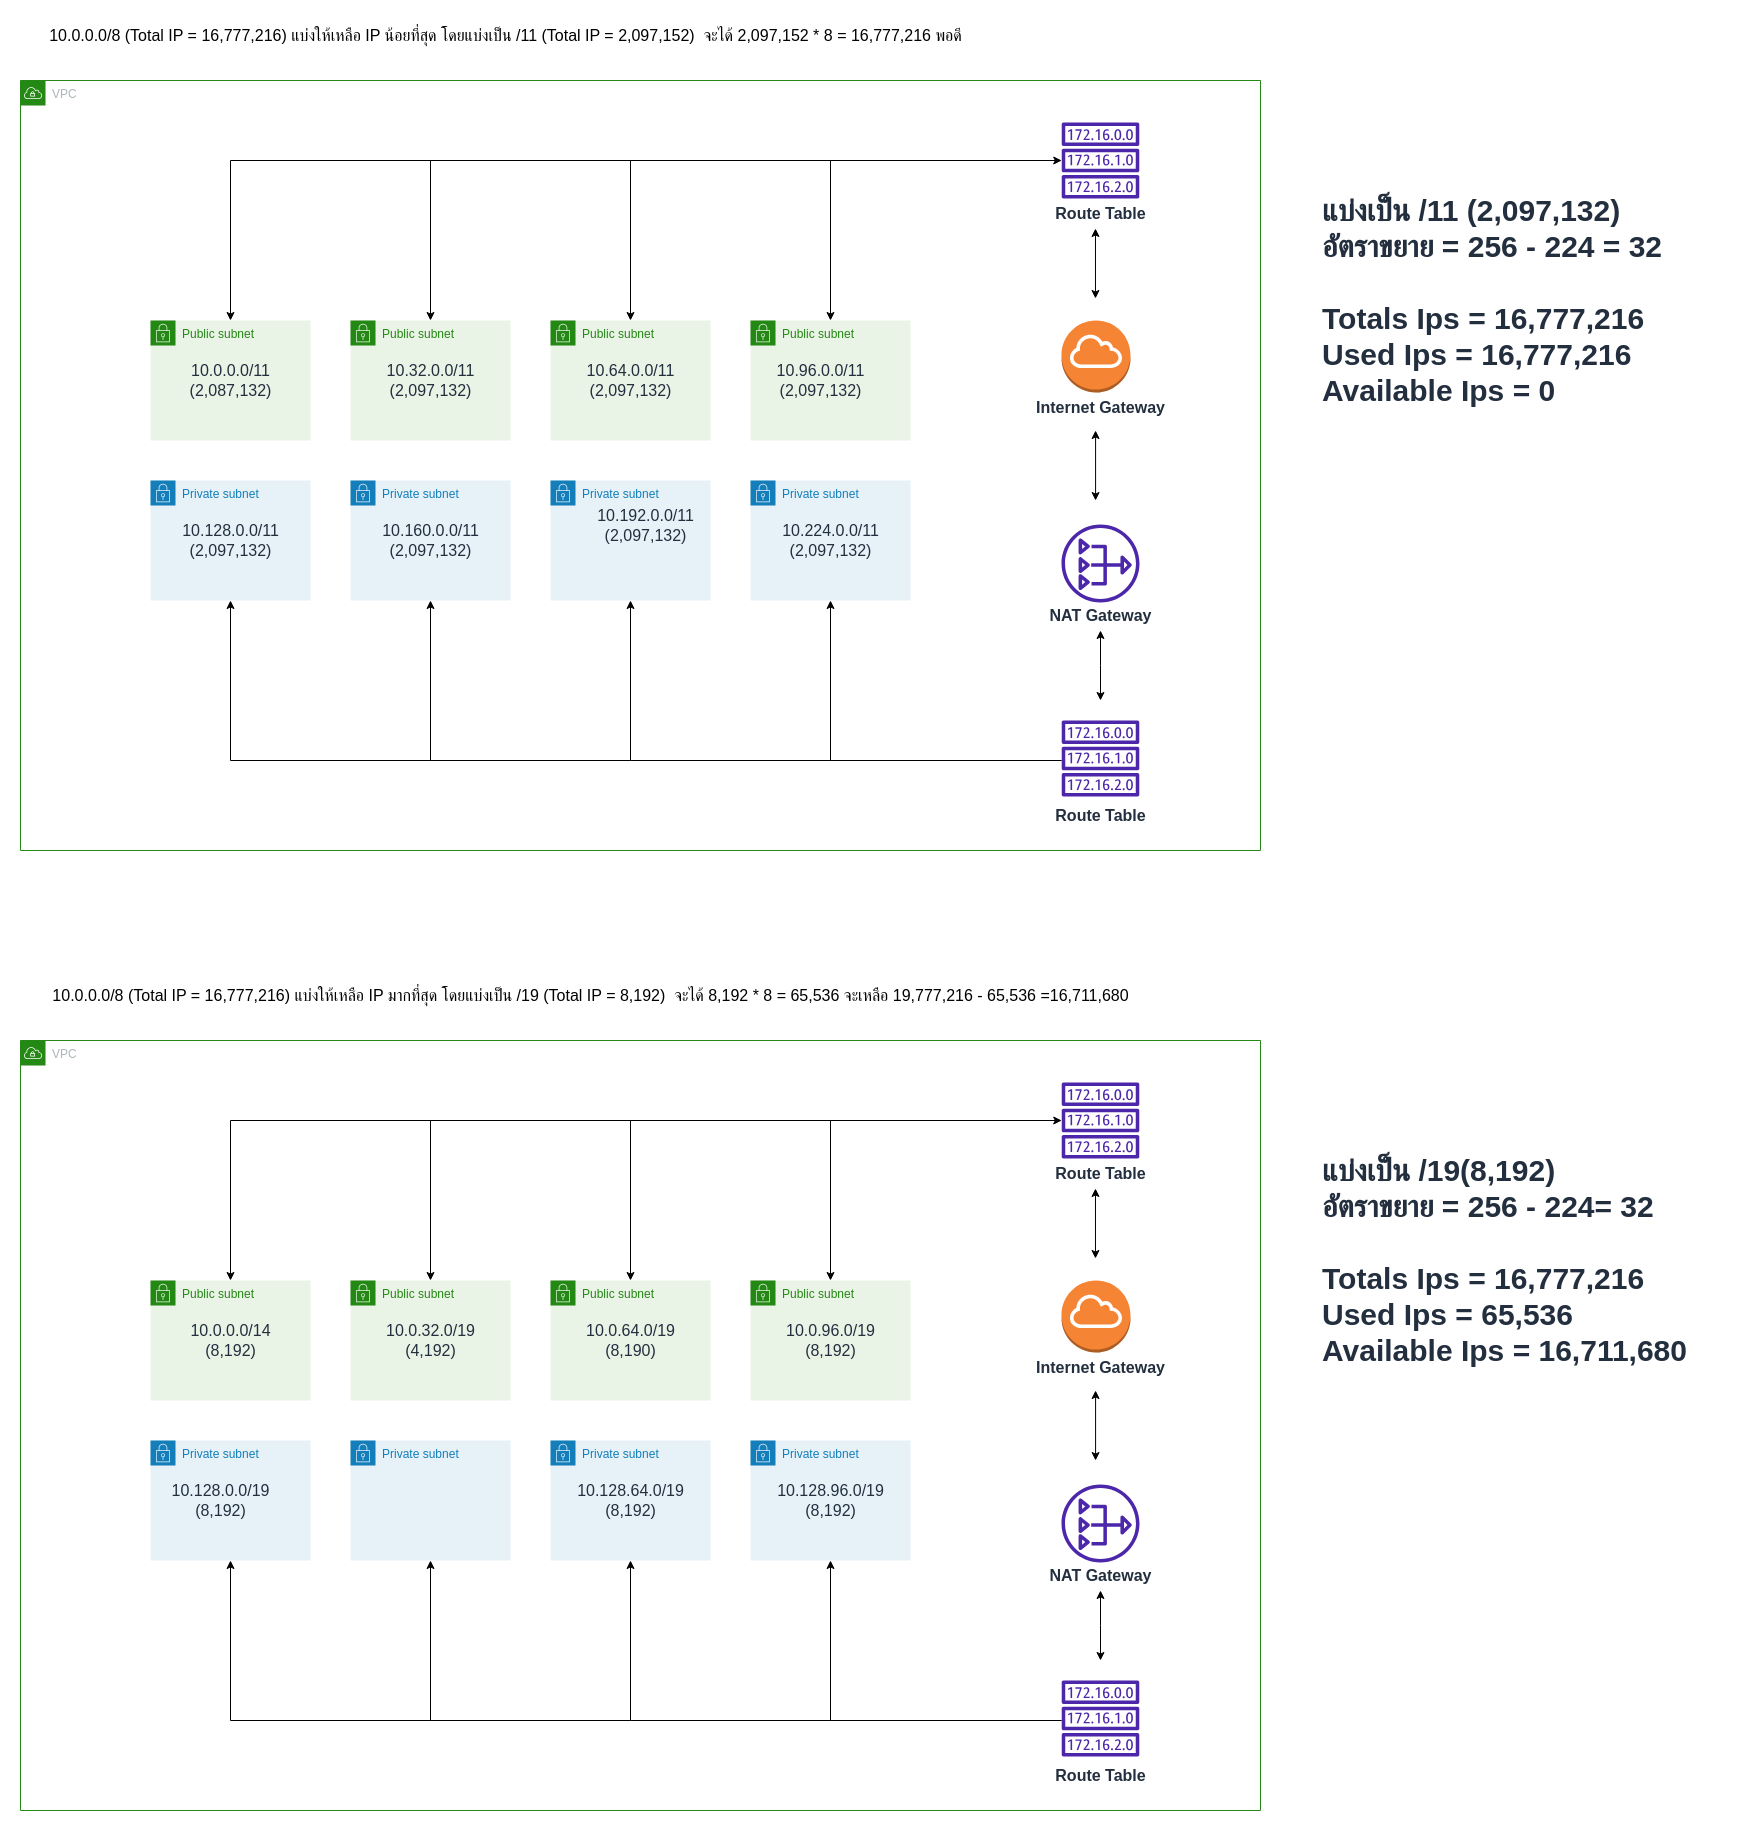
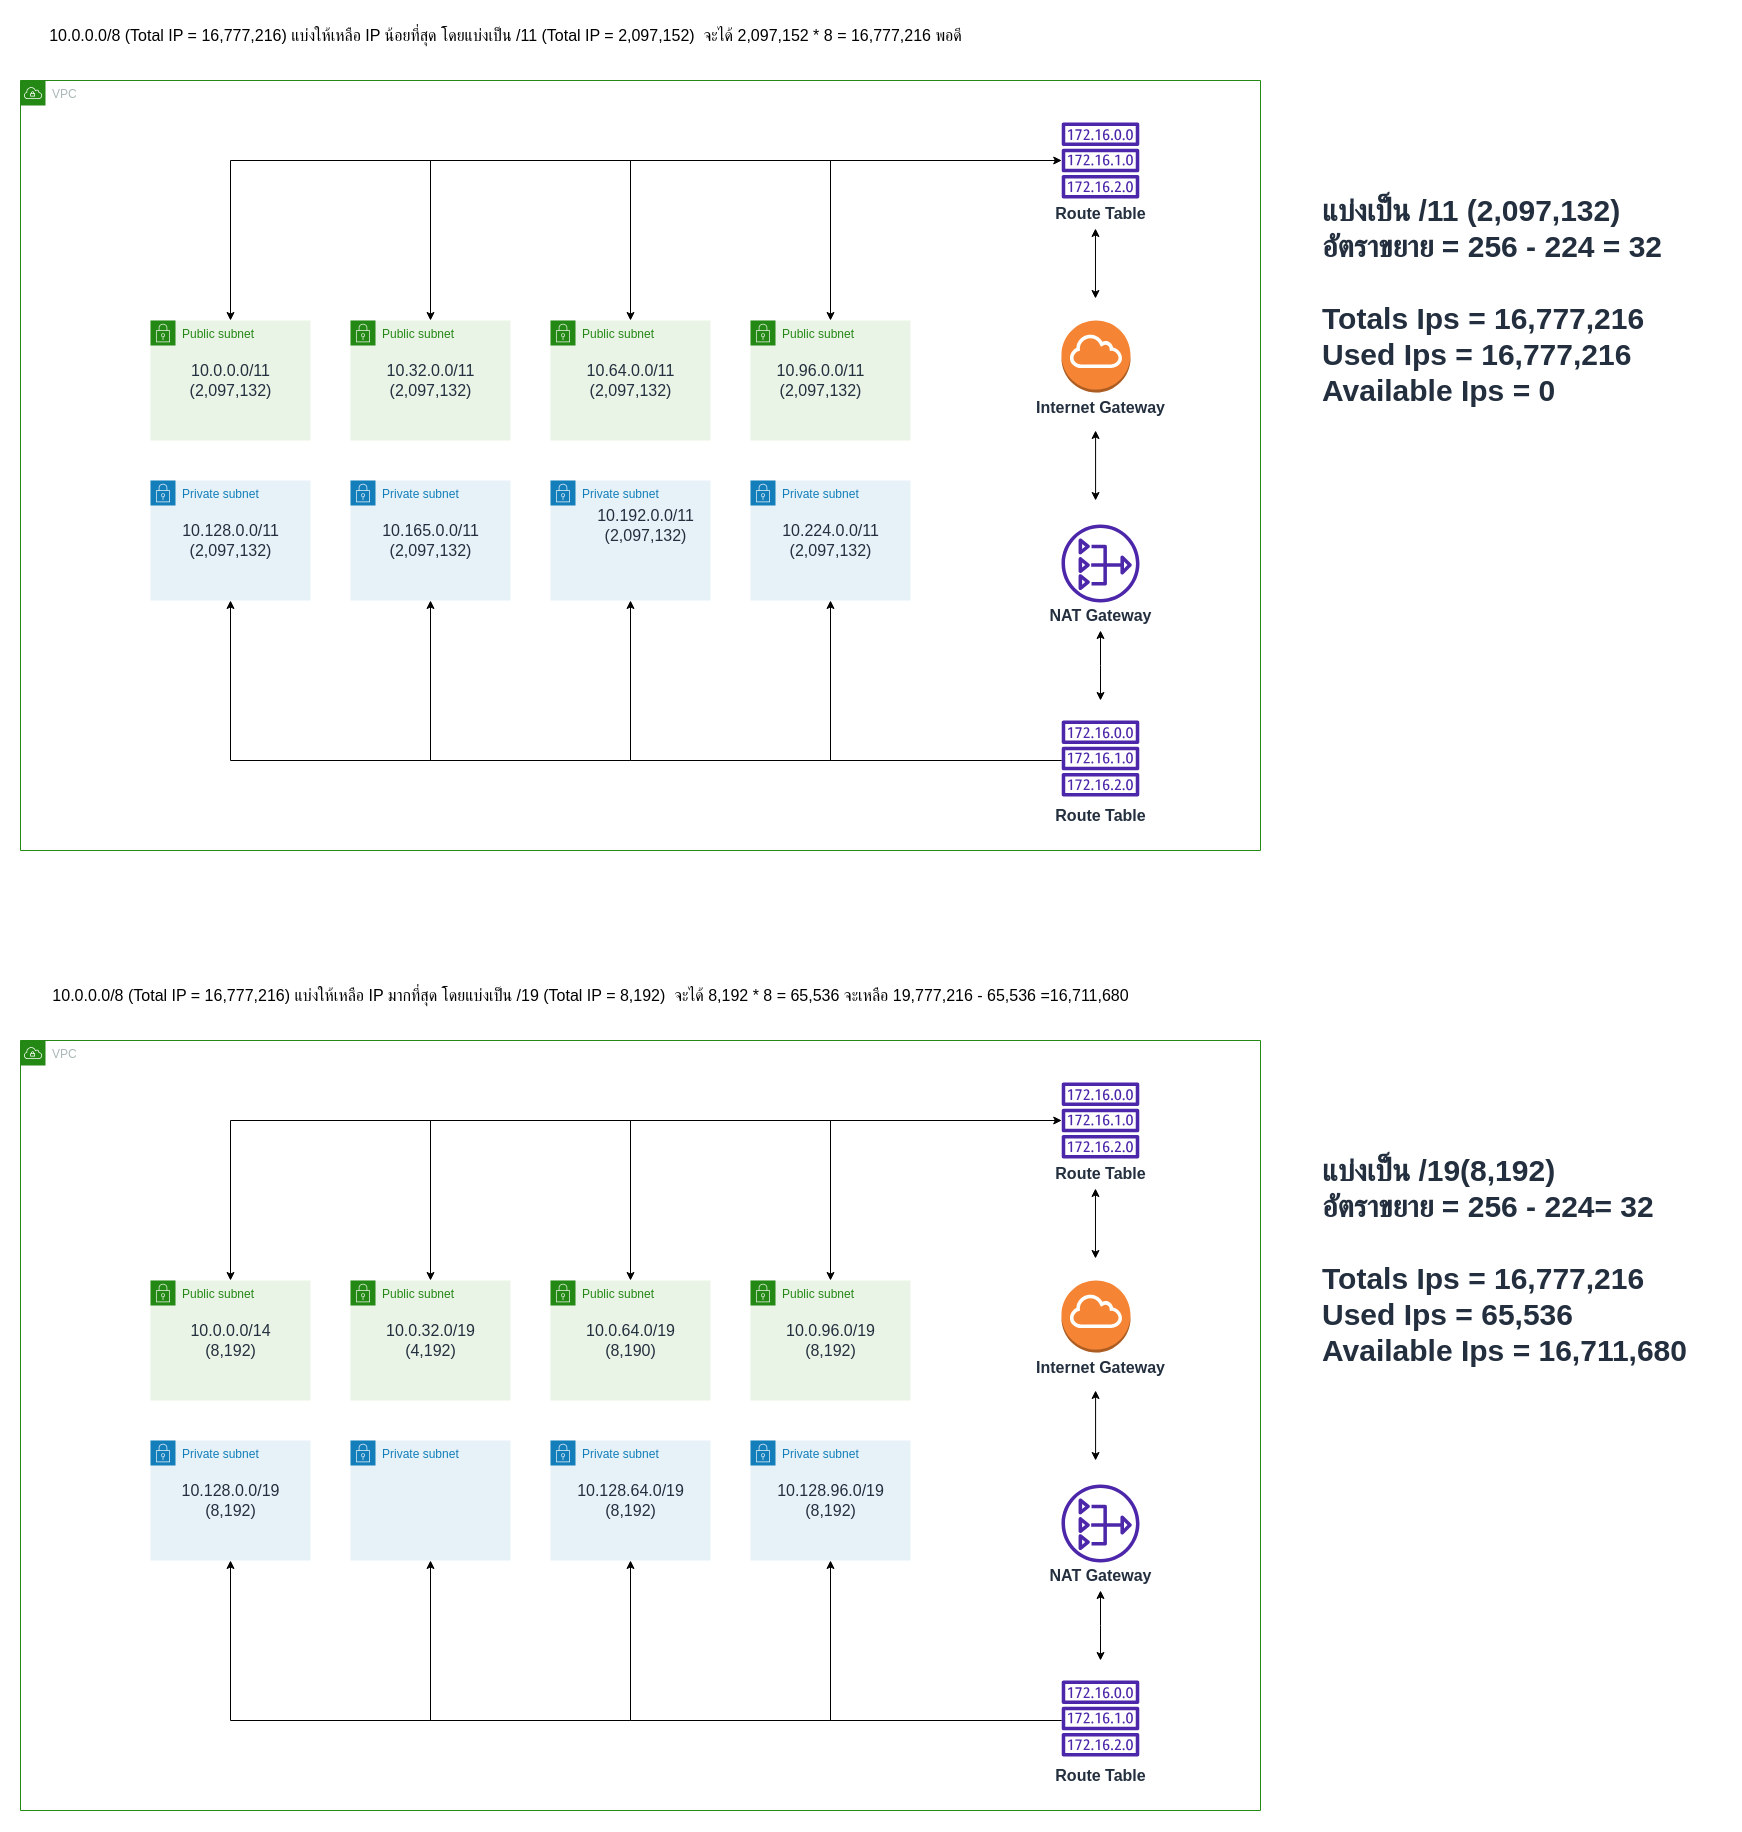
(231, 381) -> (231, 381)
(431, 541) -> (431, 541)
(221, 1501) -> (231, 1501)
